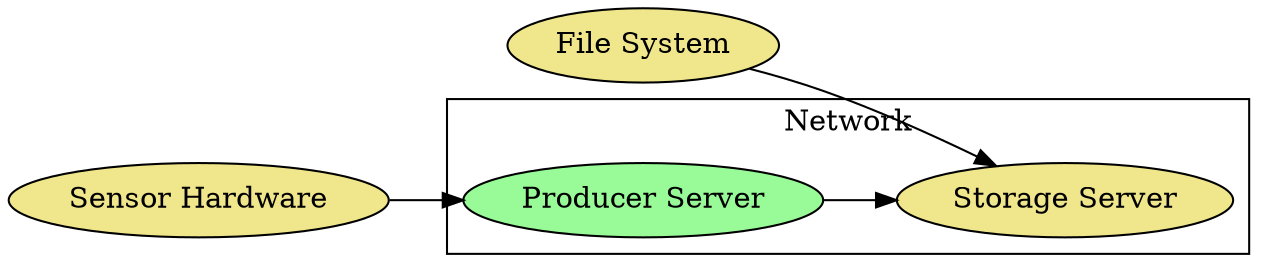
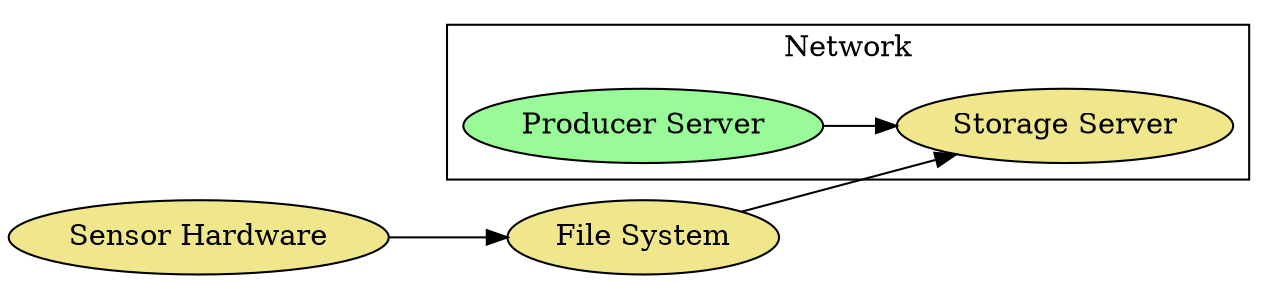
(416, 200) -> (438, 237)
